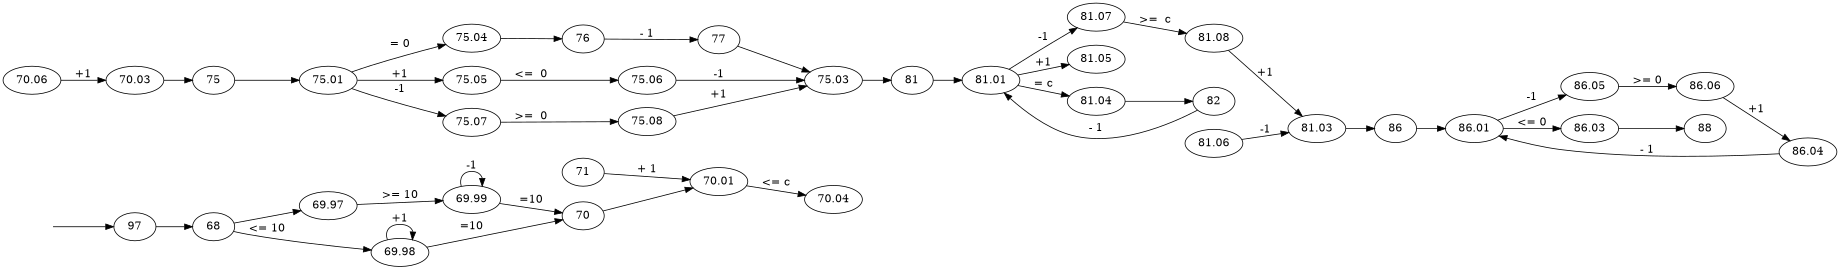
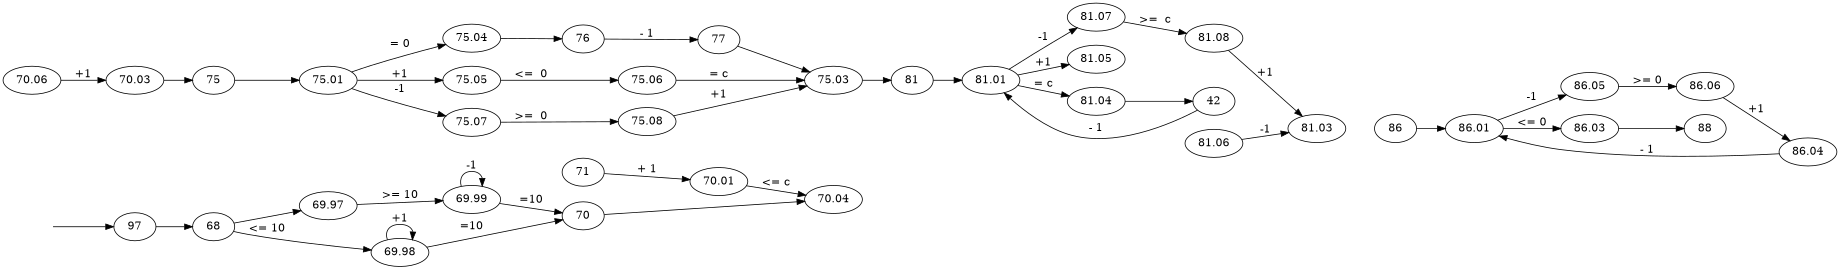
(719, 74) -> (719, 74)
(1214, 101) -> (1214, 101)
(1356, 129) -> none
(644, 200) -> (701, 208)
